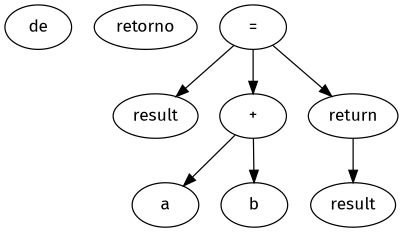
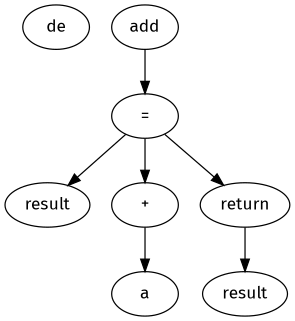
none -> (145, 27)
(146, 27) -> none
(254, 205) -> none
